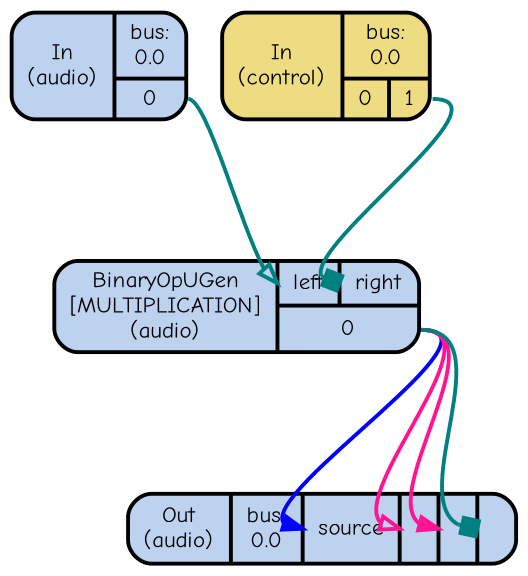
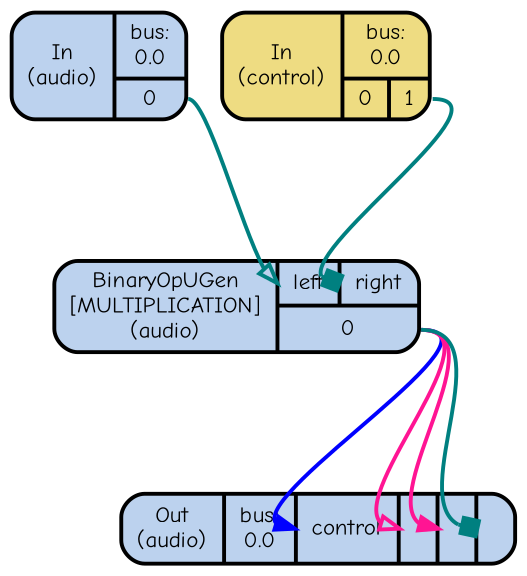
(351, 528) -> (347, 528)
